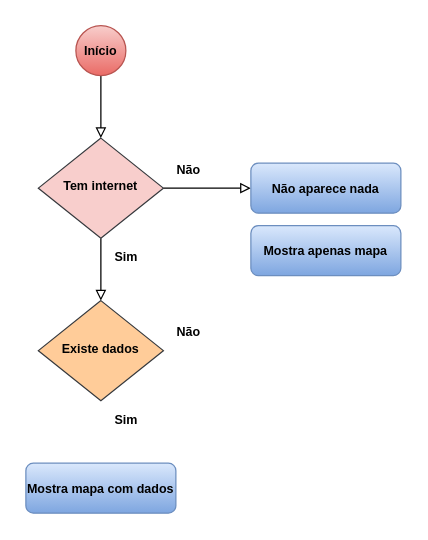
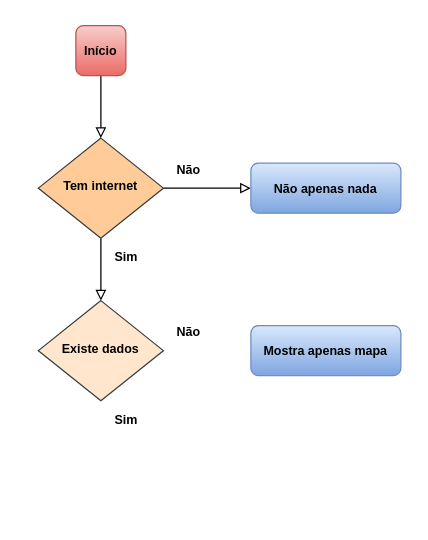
(101, 51) -> (101, 51)
(101, 188) -> (101, 188)
(326, 188) -> (326, 188)
(326, 251) -> (326, 351)
(101, 351) -> (101, 351)
(101, 488) -> none
